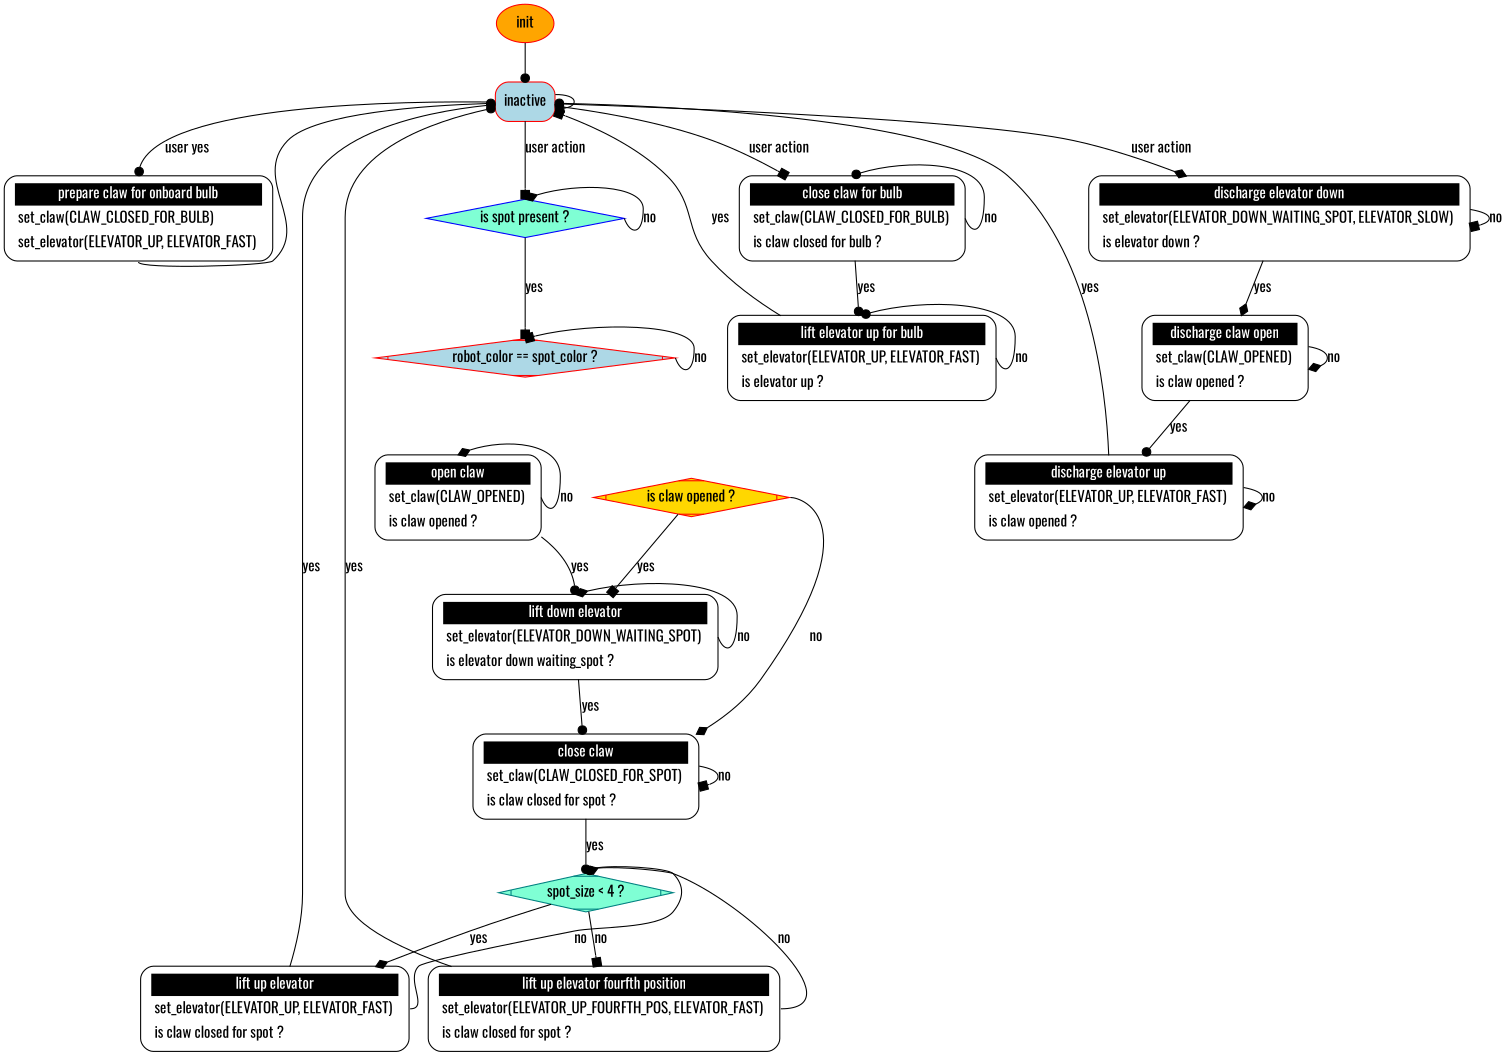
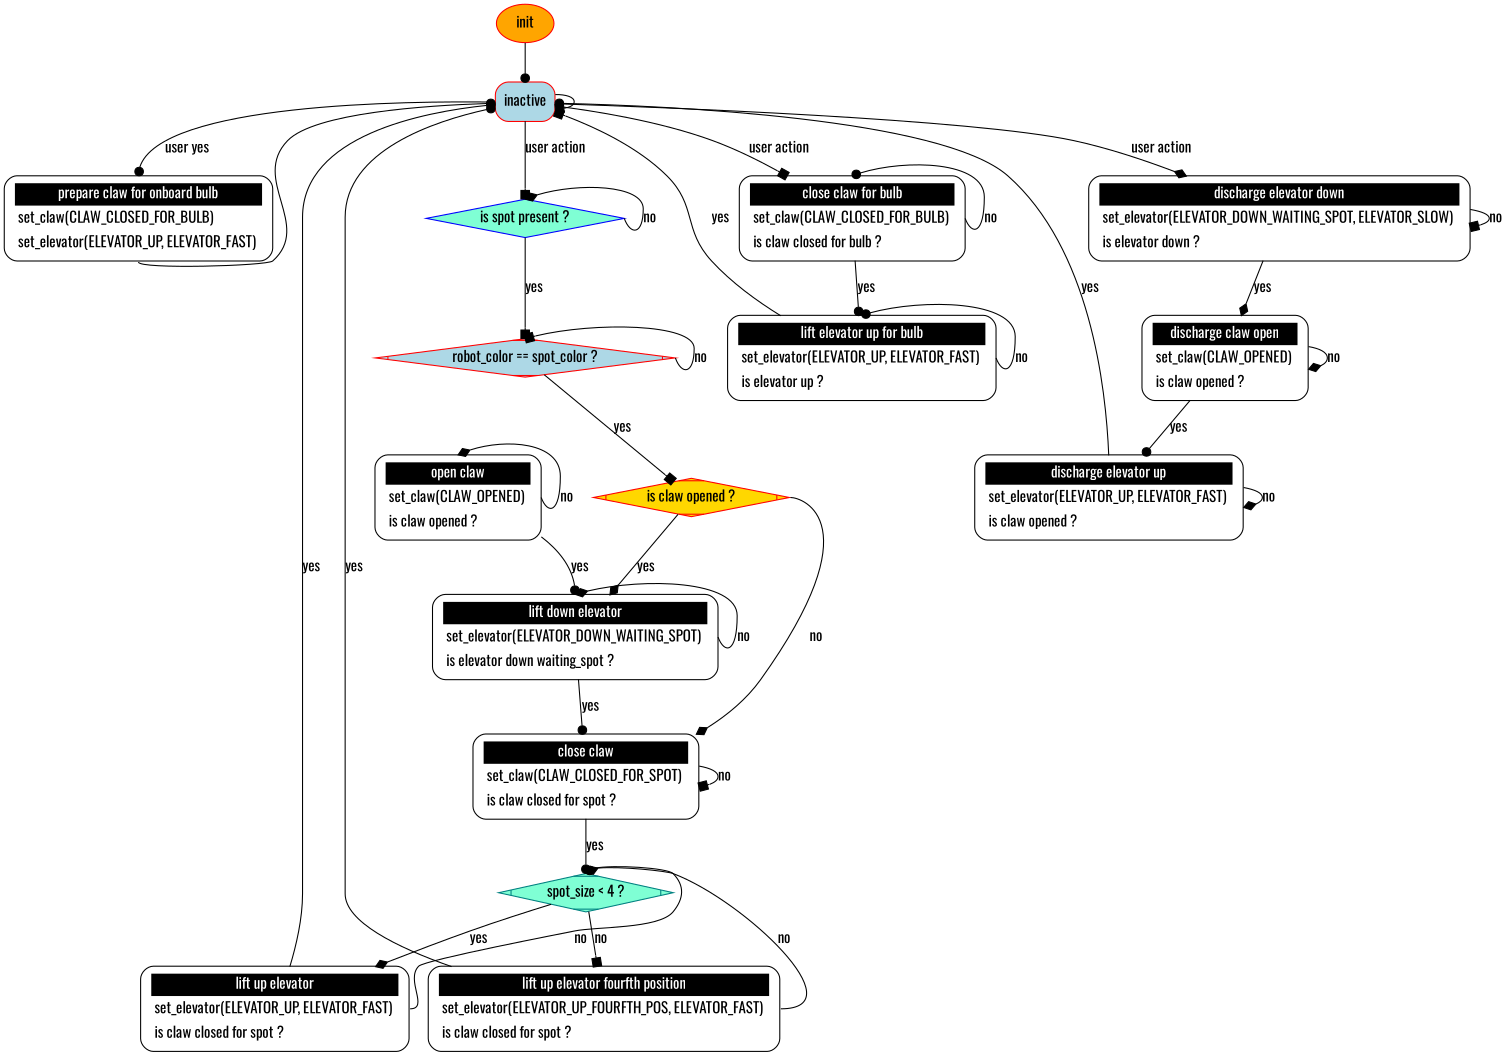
none -> (605, 425)
(648, 550) -> (648, 550)
